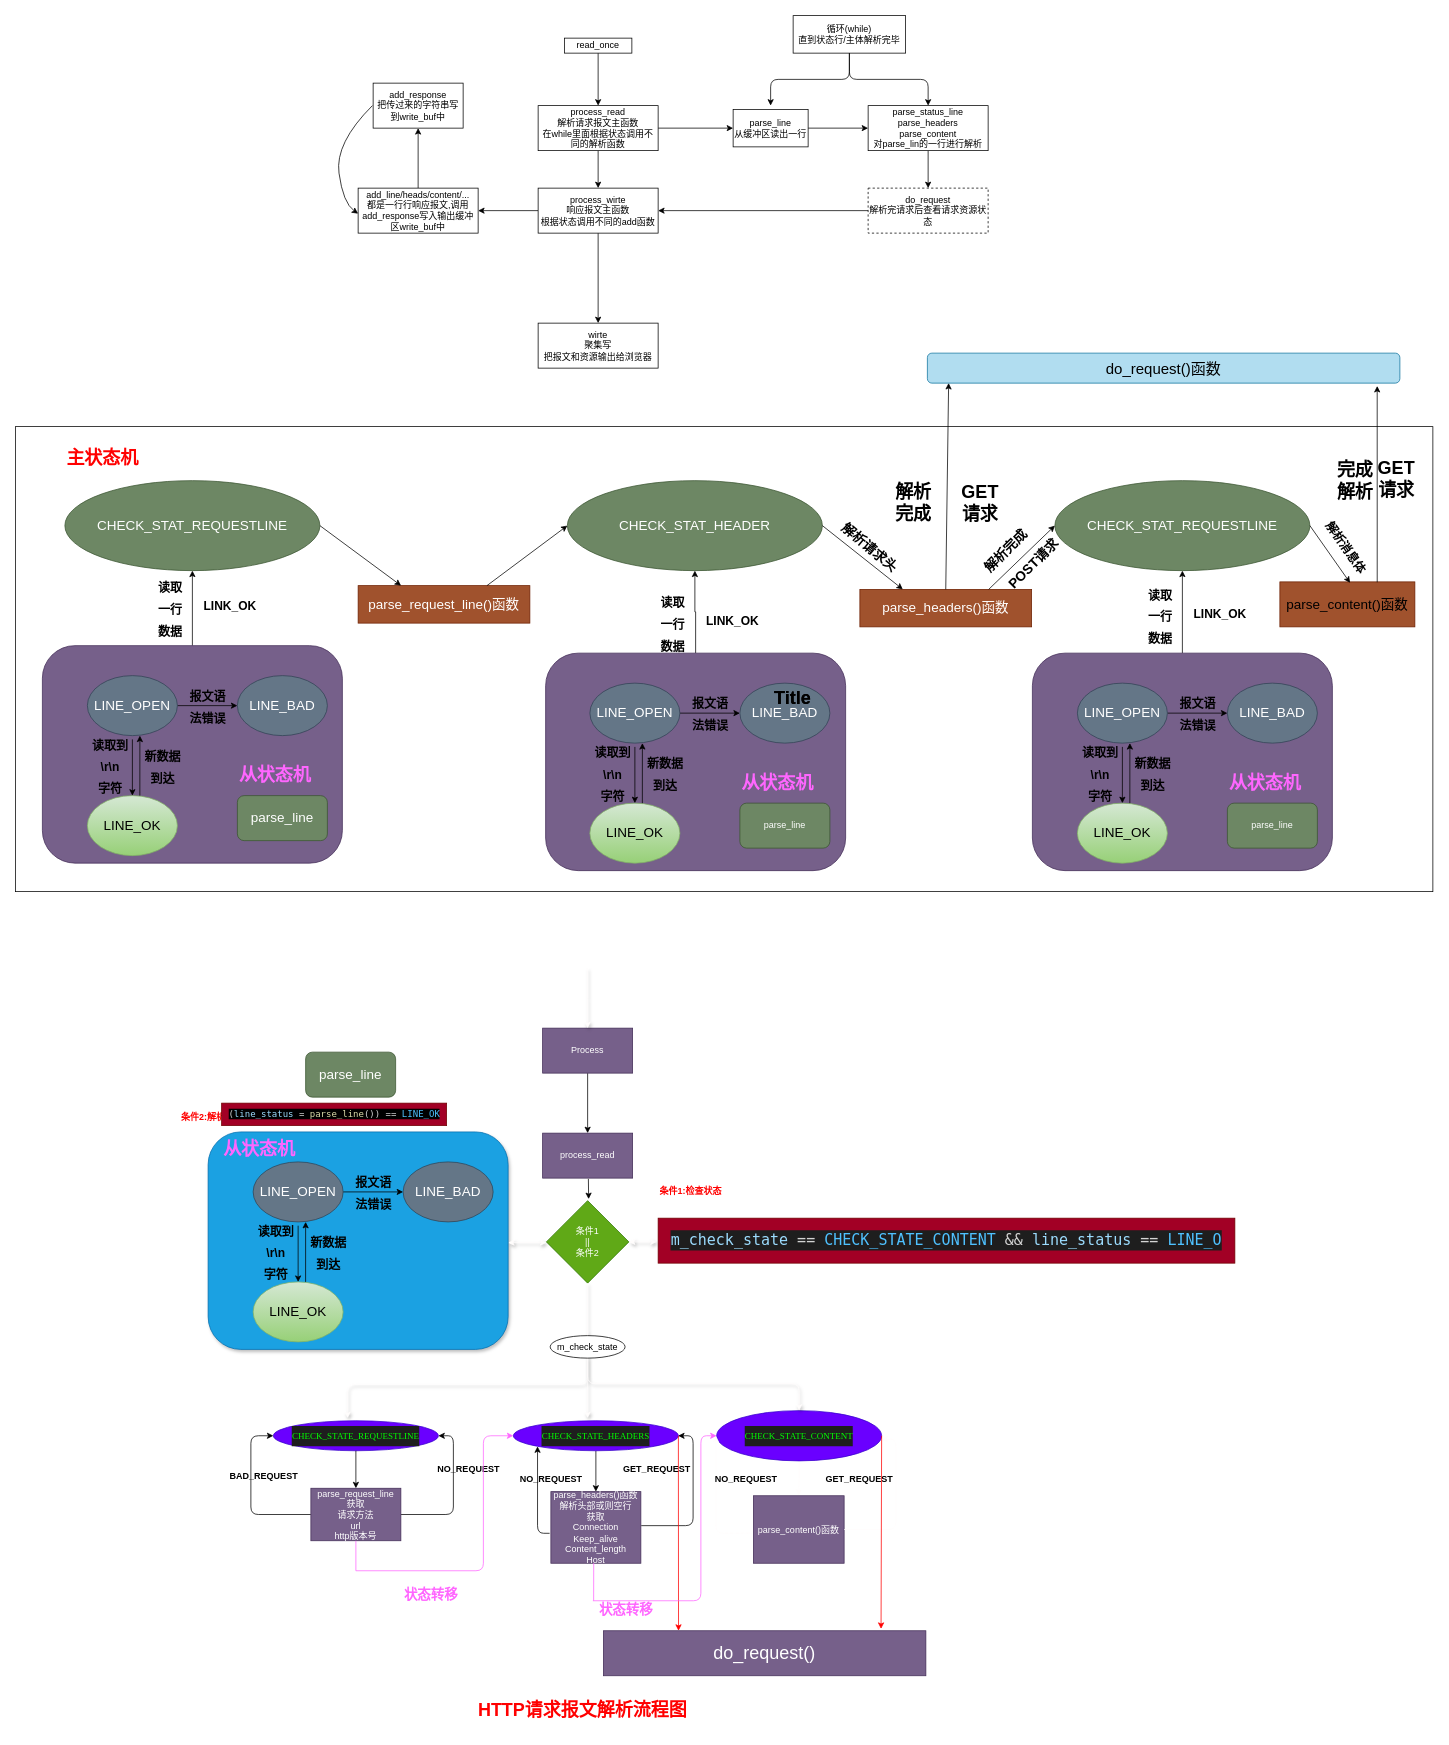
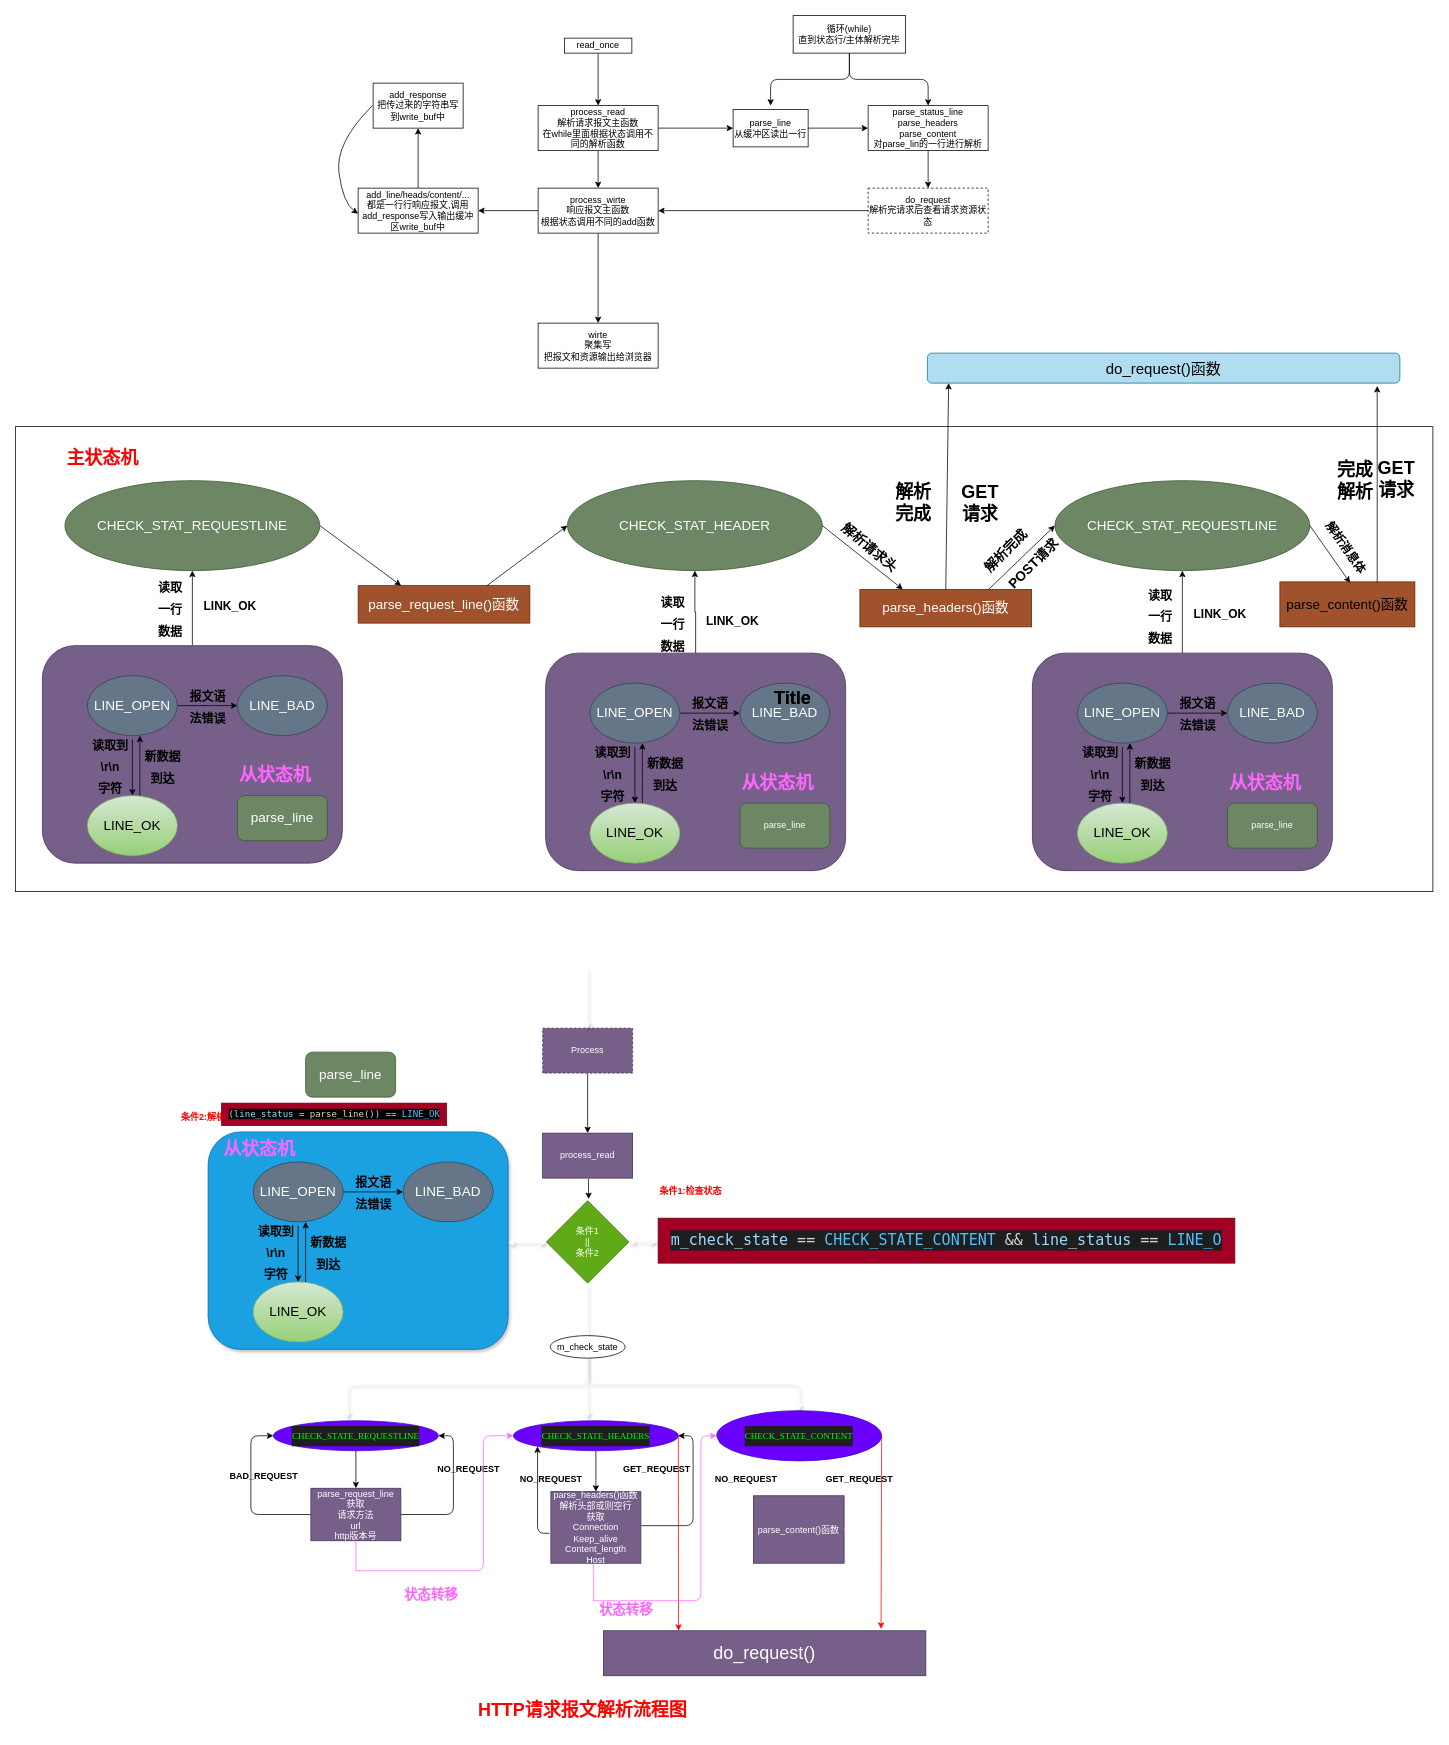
(588, 1050) -> (588, 1050)
